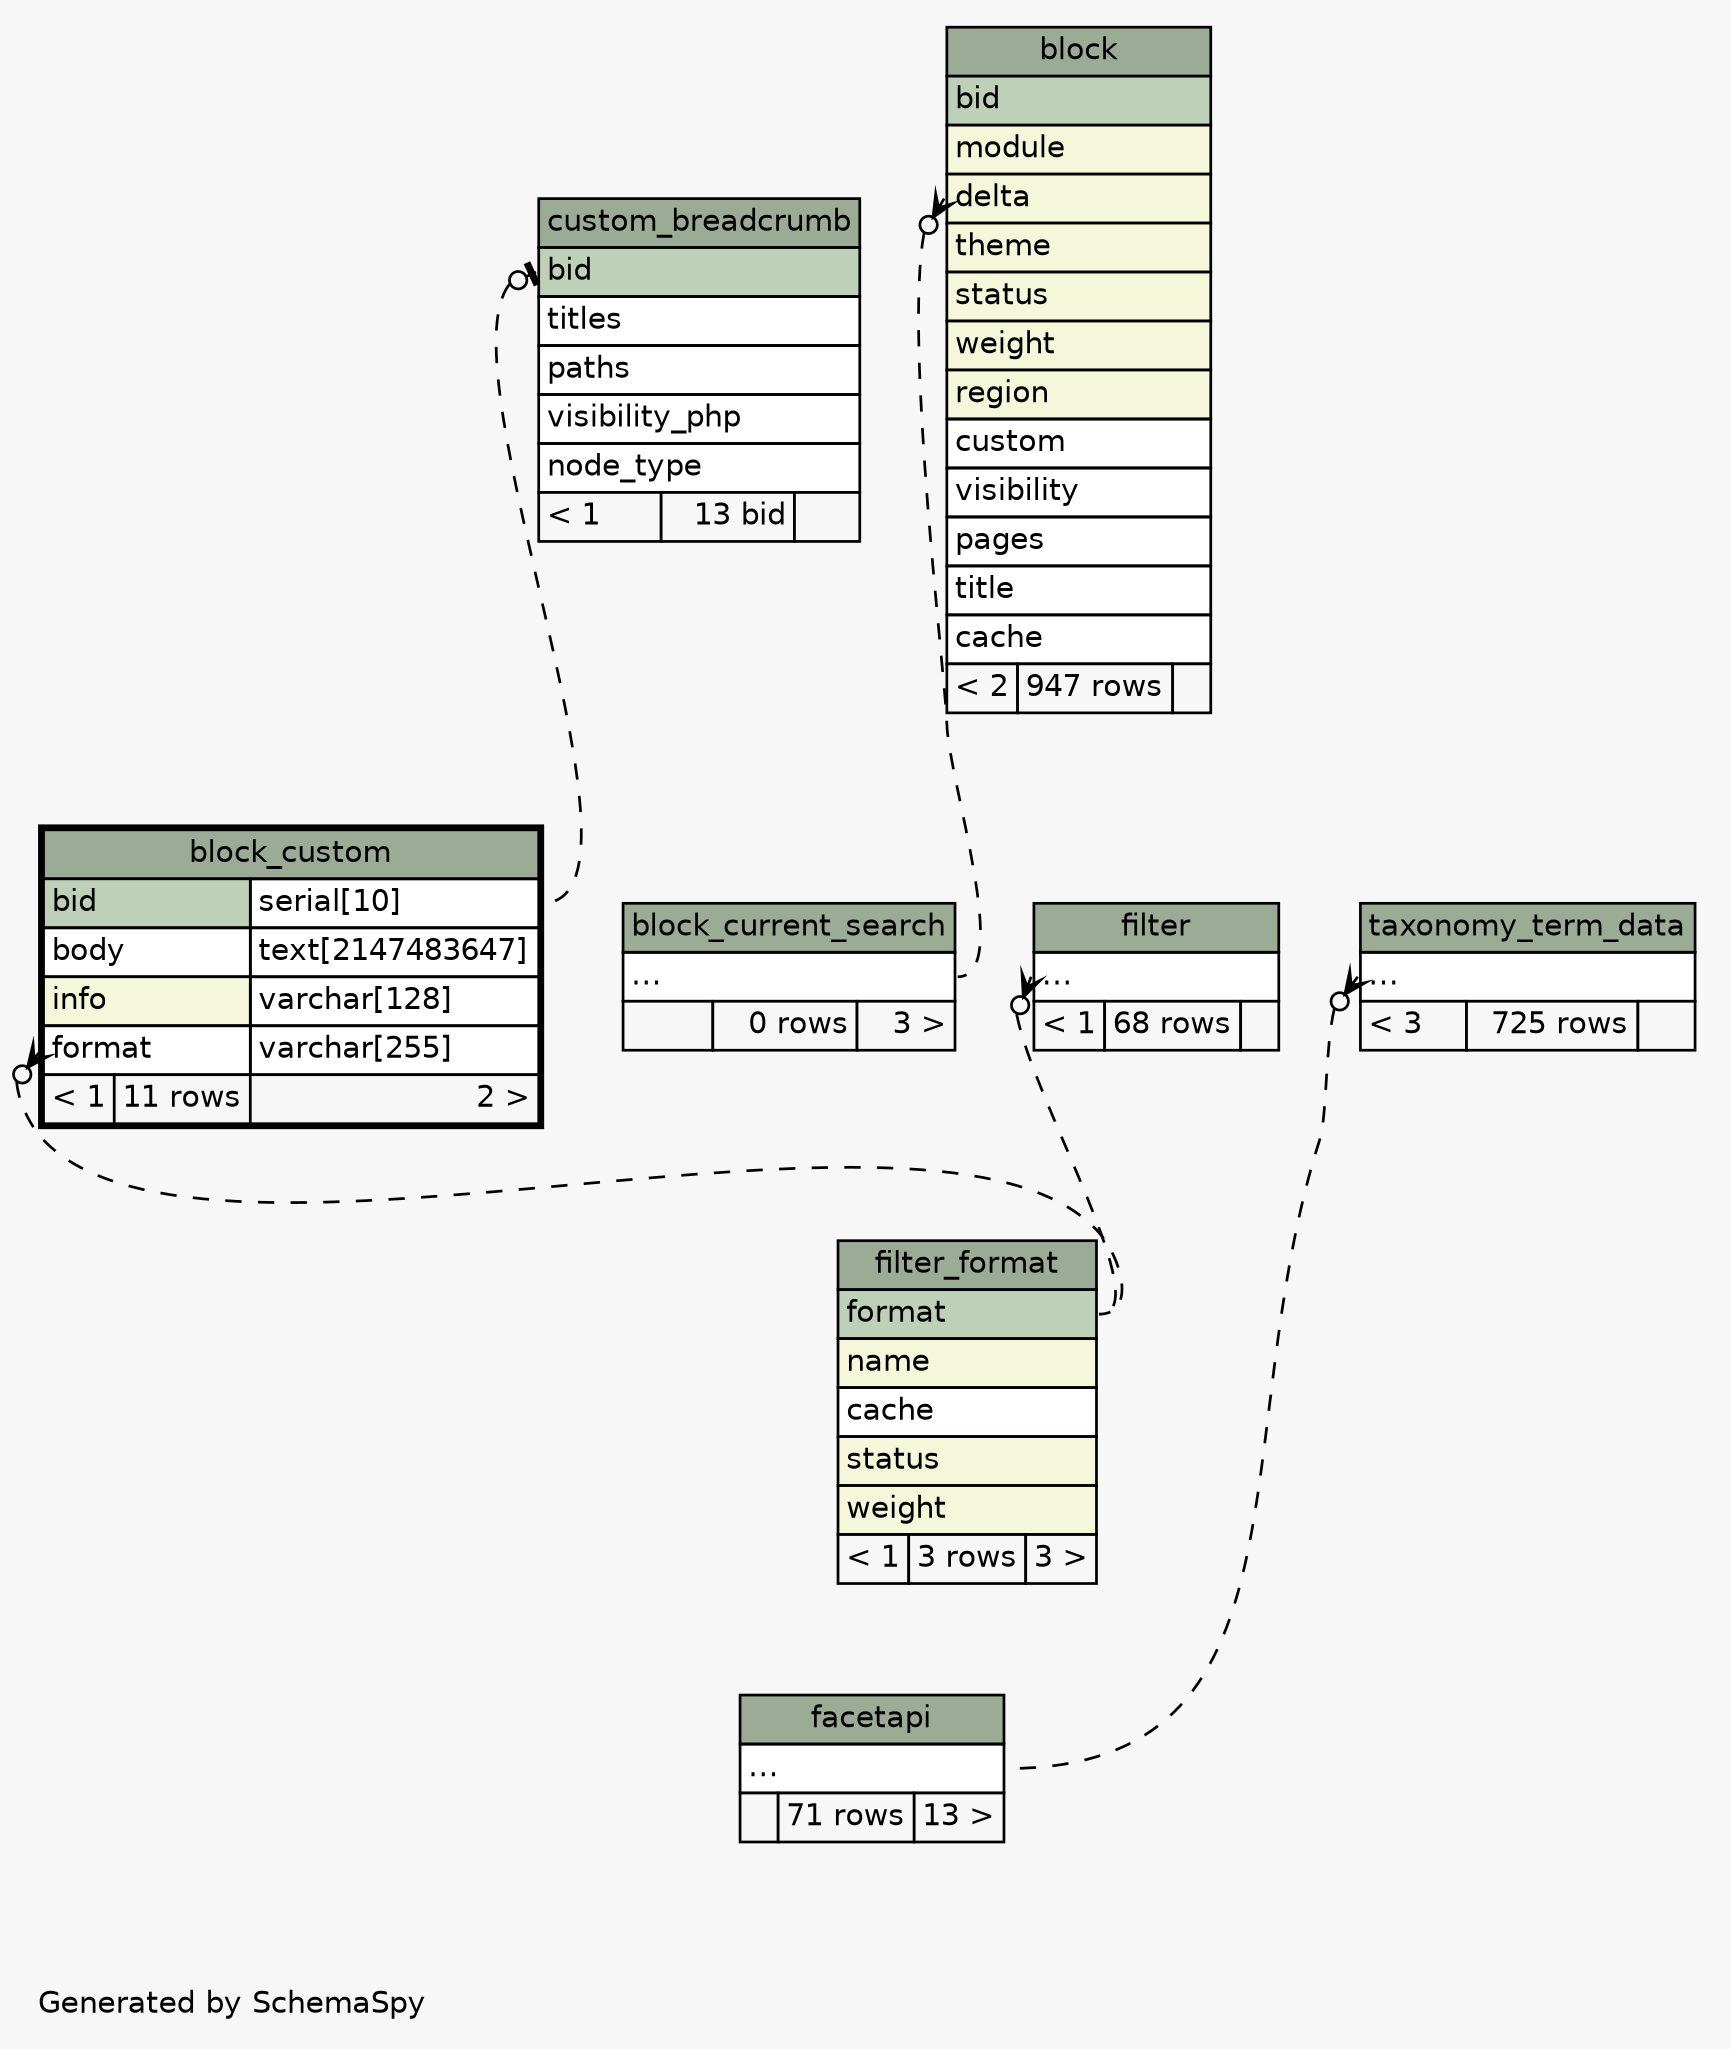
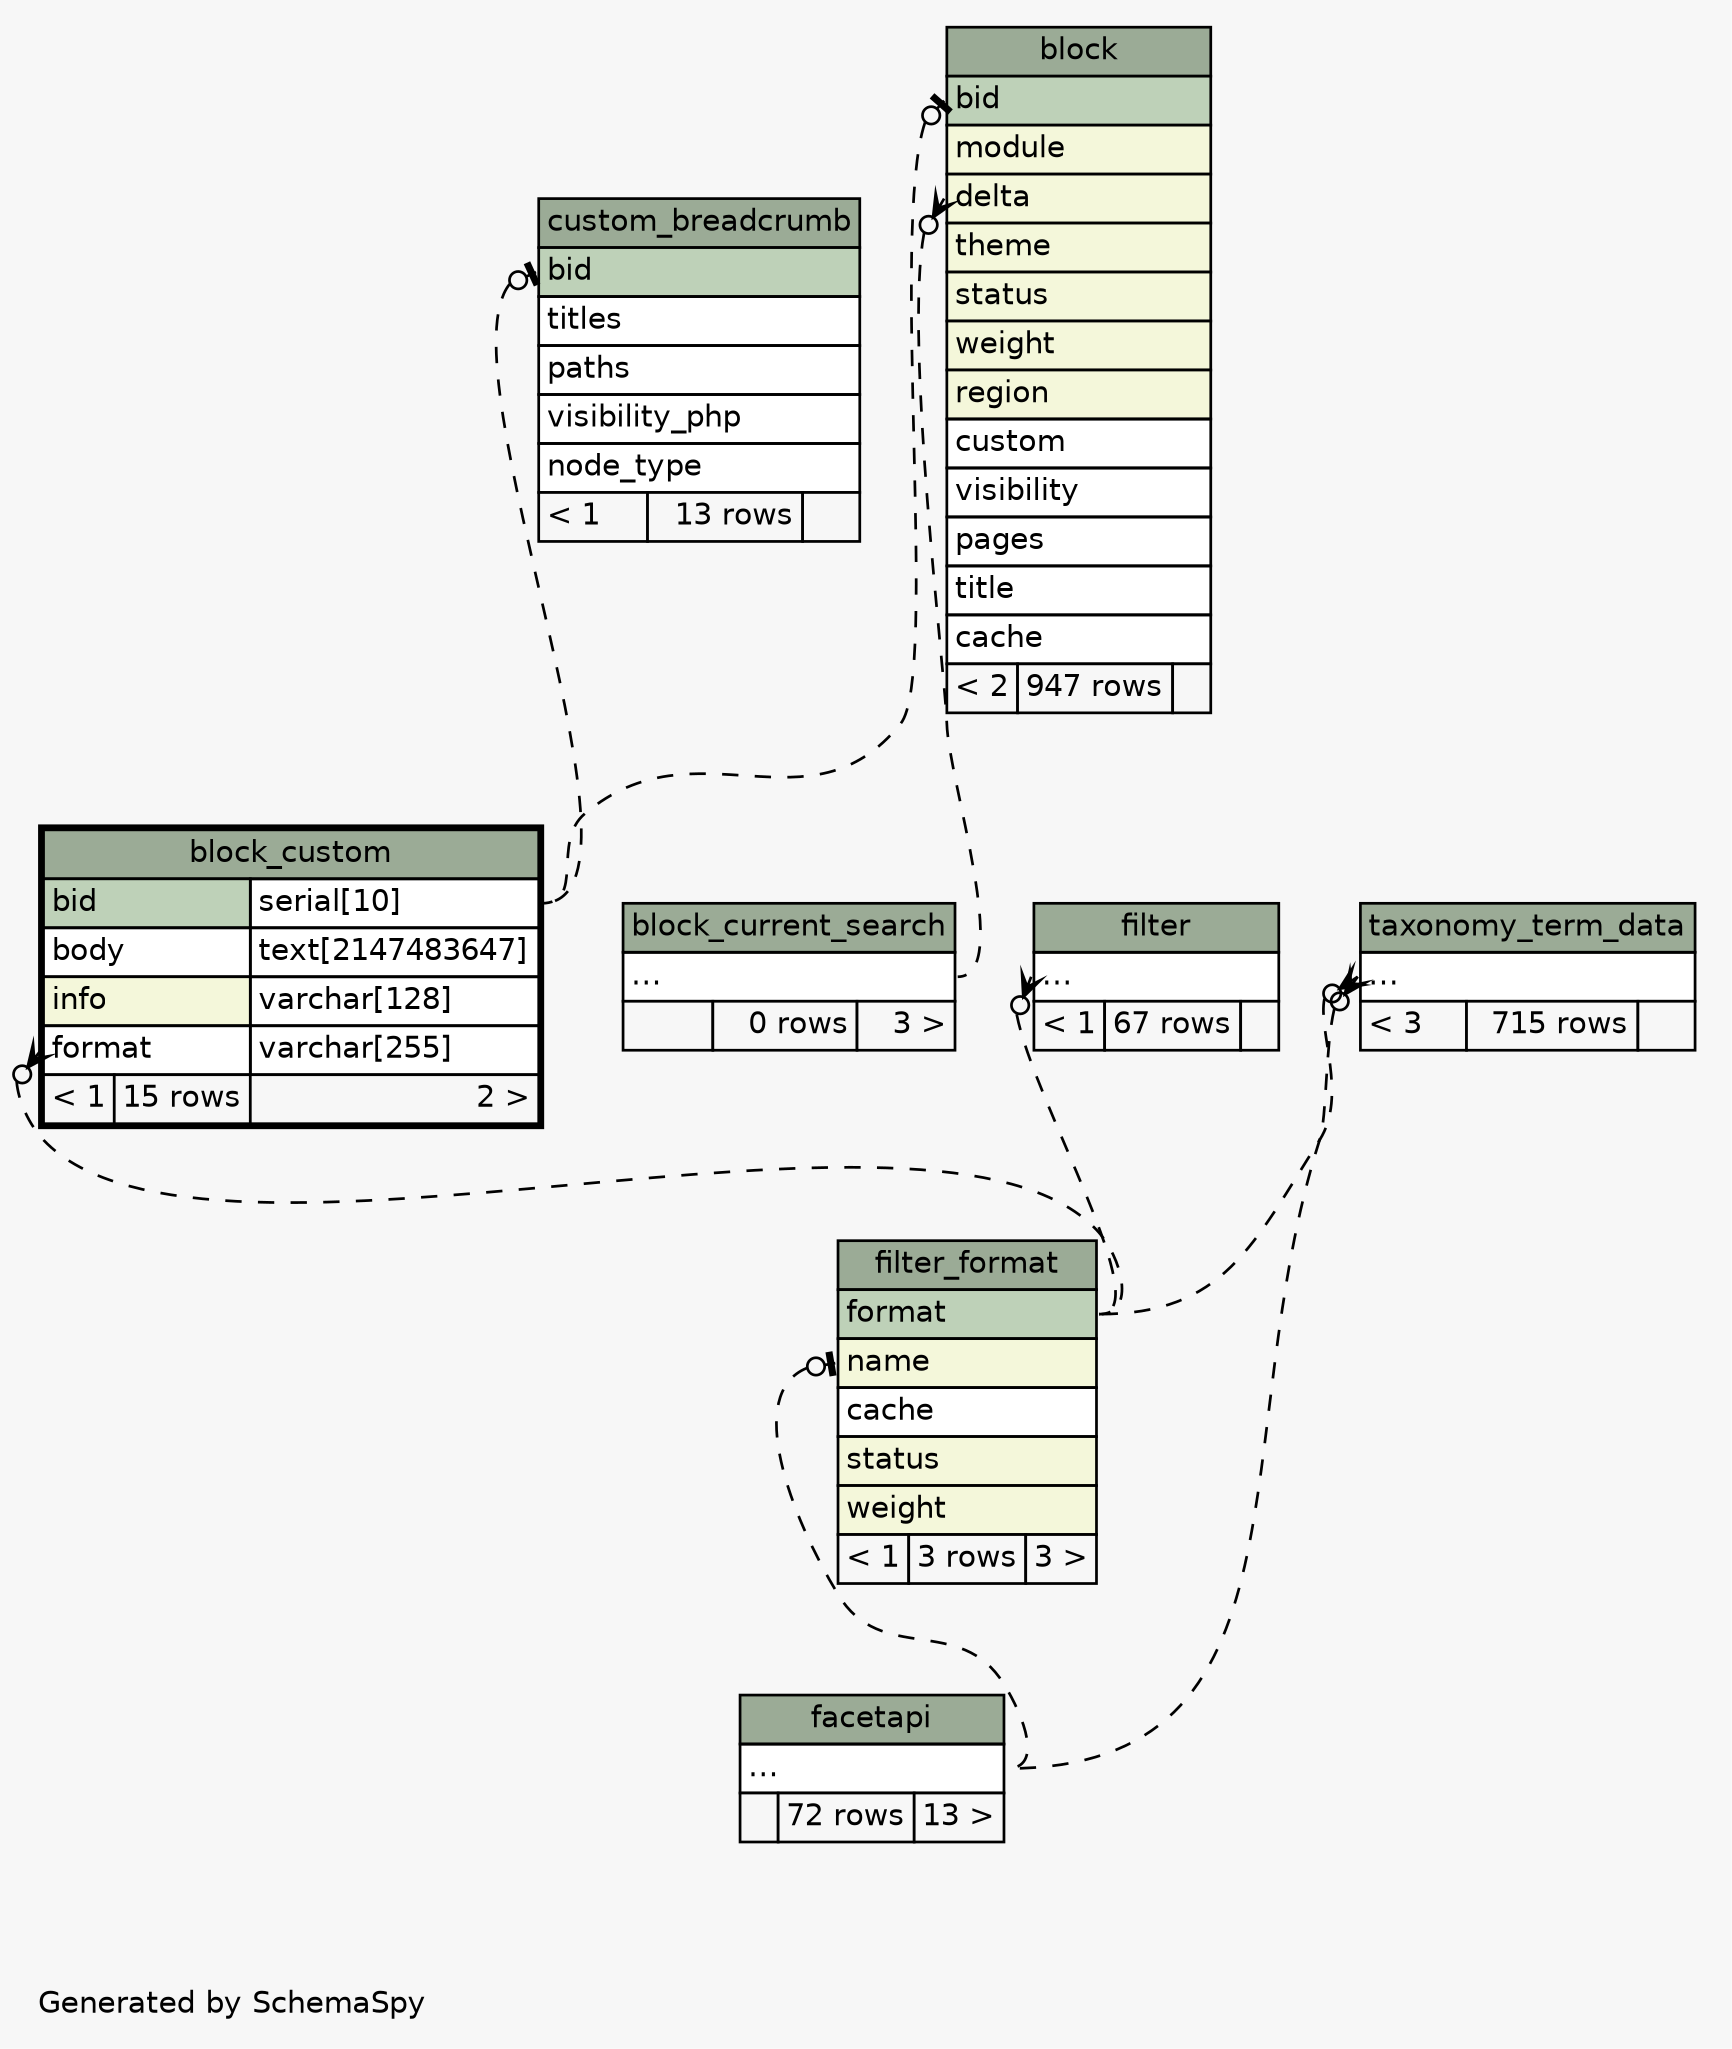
(740, 516) -> (735, 516)
none -> (914, 648)
(1173, 1024) -> (1173, 1024)
(1560, 1024) -> (1560, 1024)
(182, 1098) -> (182, 1098)
none -> (1278, 1205)
none -> (853, 1613)
(846, 1816) -> (846, 1816)
